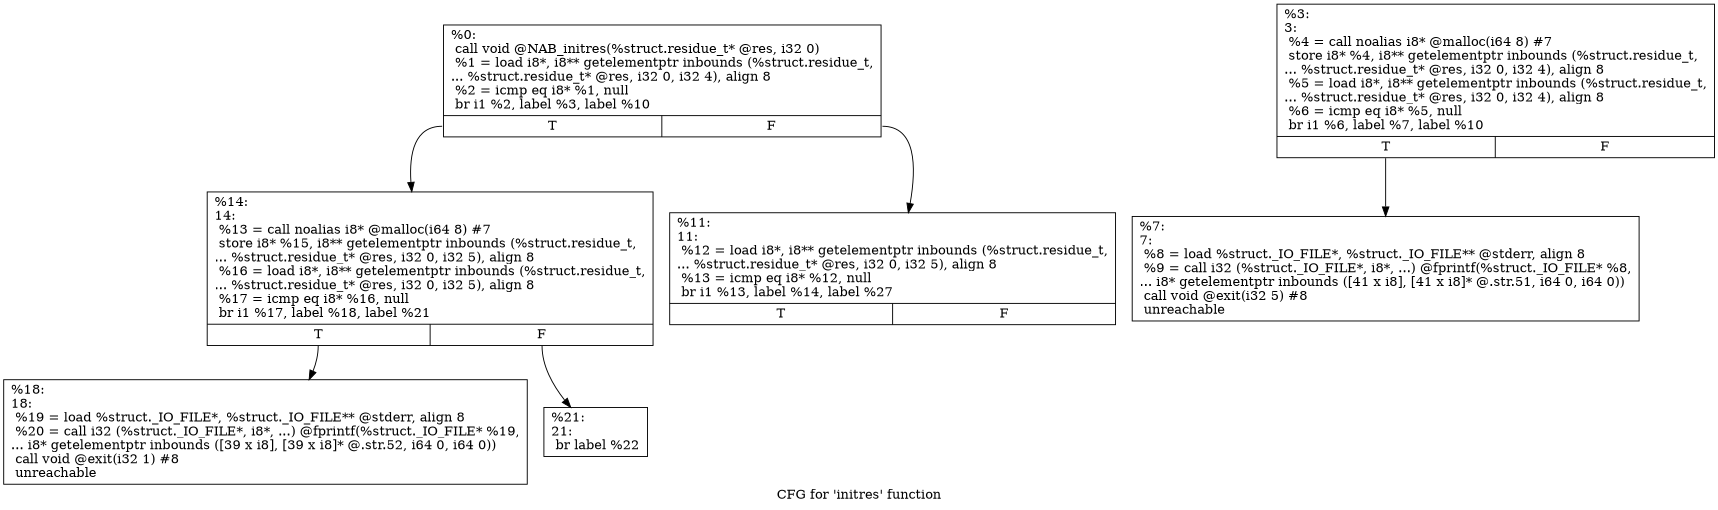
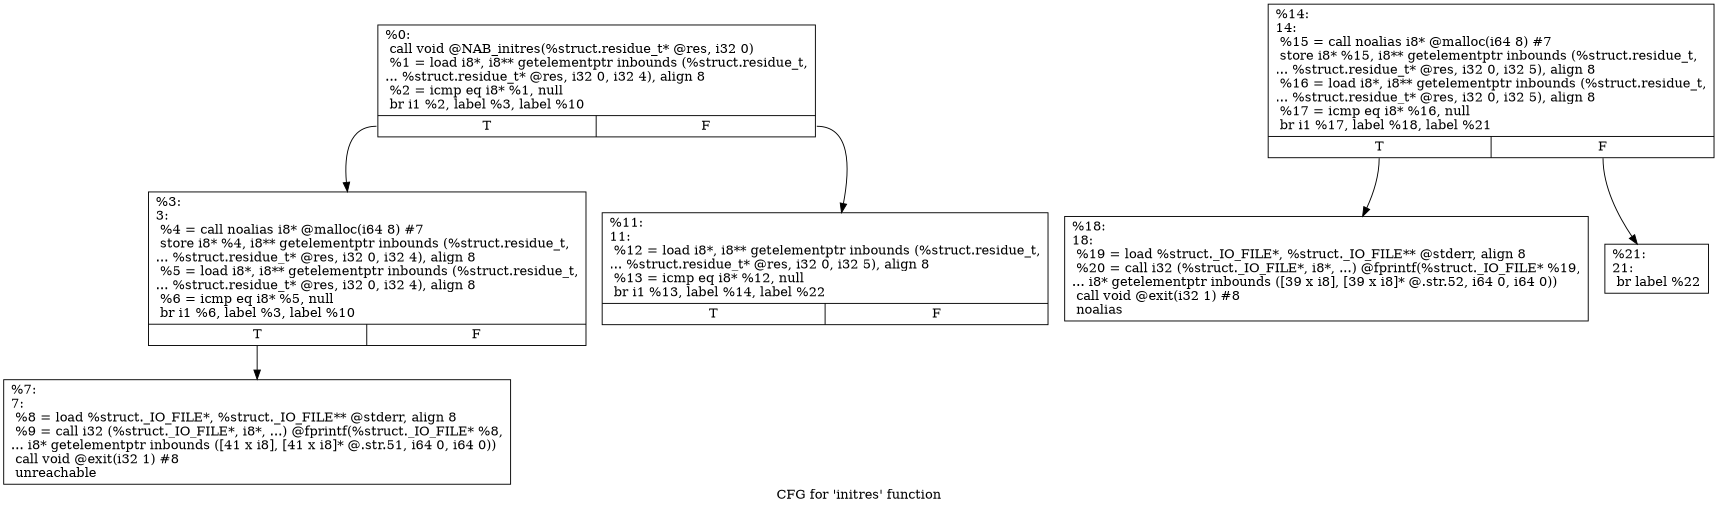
(1384, 125) -> (256, 313)
(415, 146) -> (349, 146)
(353, 230) -> (1414, 42)
(785, 292) -> (718, 292)
(1224, 296) -> (95, 459)
(54, 473) -> (1098, 310)
